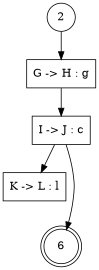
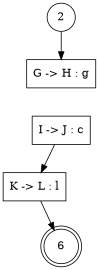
(61, 98) -> none
(74, 183) -> (46, 212)
